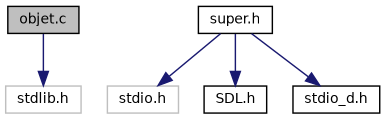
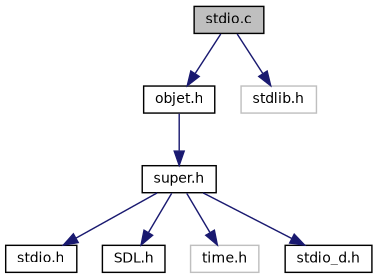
(43, 20) -> (229, 20)
(143, 100) -> (41, 259)
none -> (179, 100)
none -> (225, 259)
